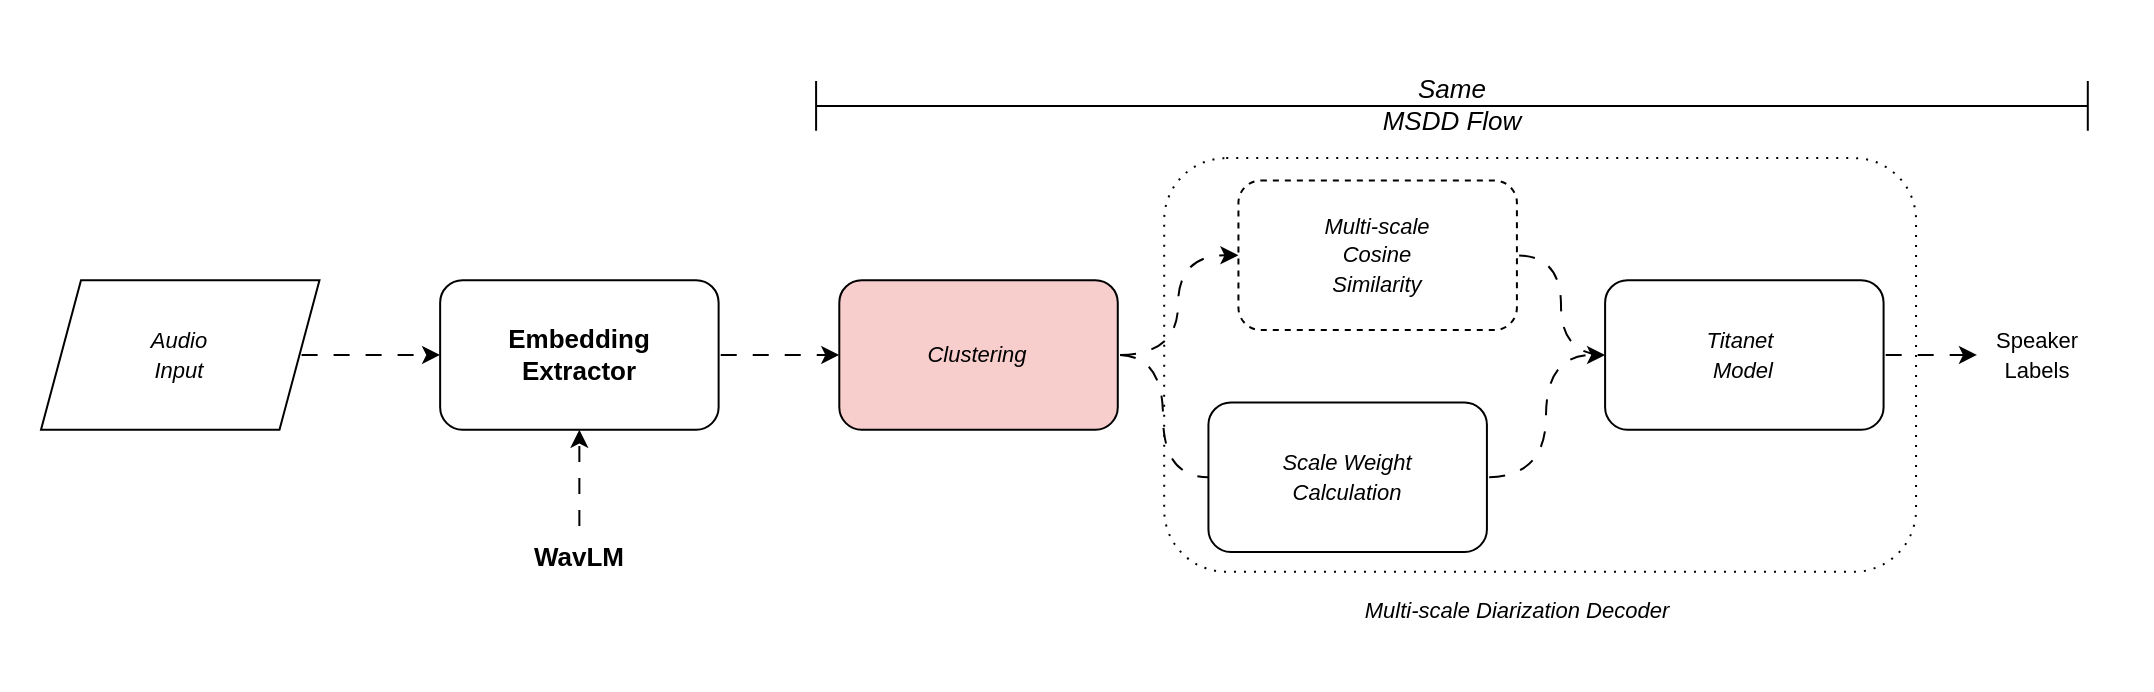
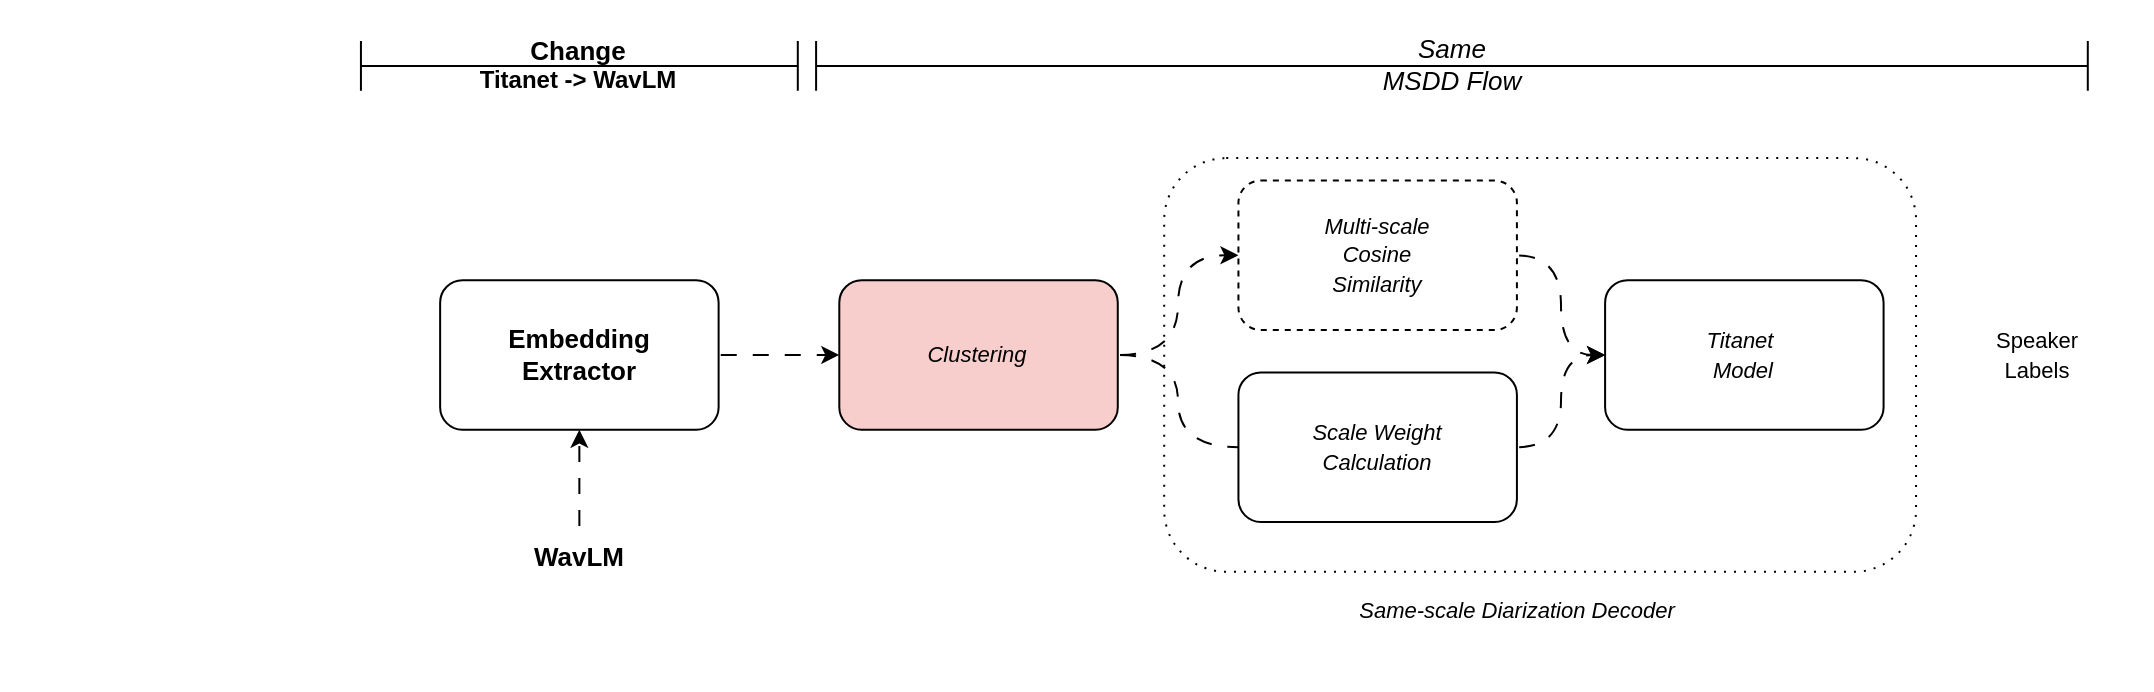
none -> (579, 66)
(1452, 106) -> (1452, 66)
(1584, 351) -> (1579, 352)
(180, 355) -> none
(309, 355) -> none
(1893, 355) -> none
(1348, 477) -> (1378, 447)
(1518, 611) -> (1518, 611)
